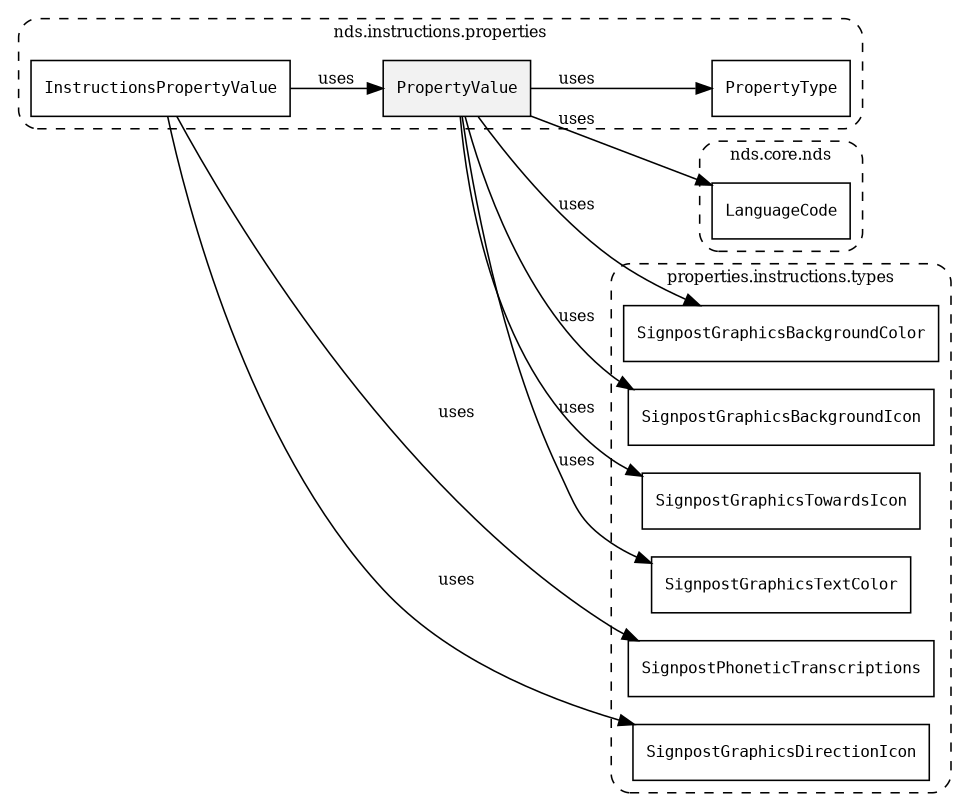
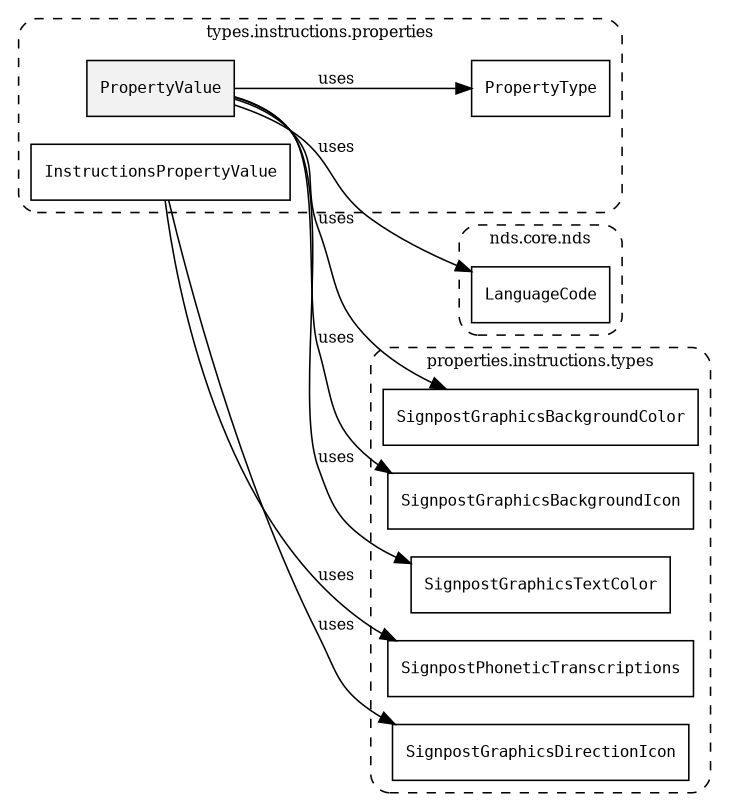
(441, 33) -> (320, 33)
(329, 88) -> none
(781, 501) -> none
